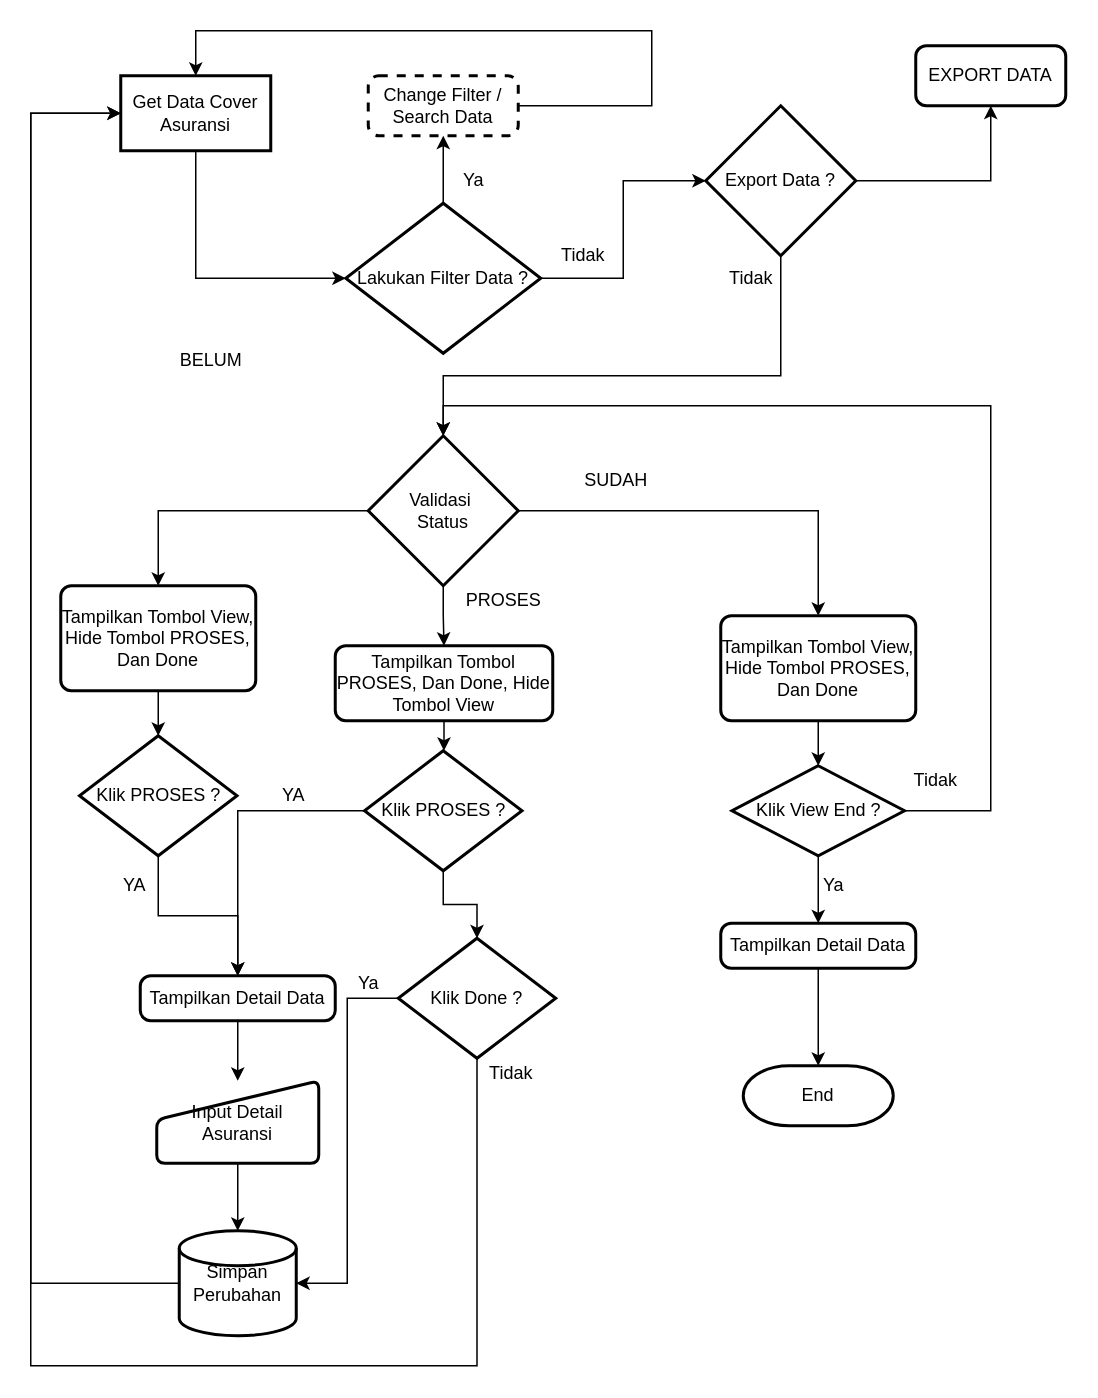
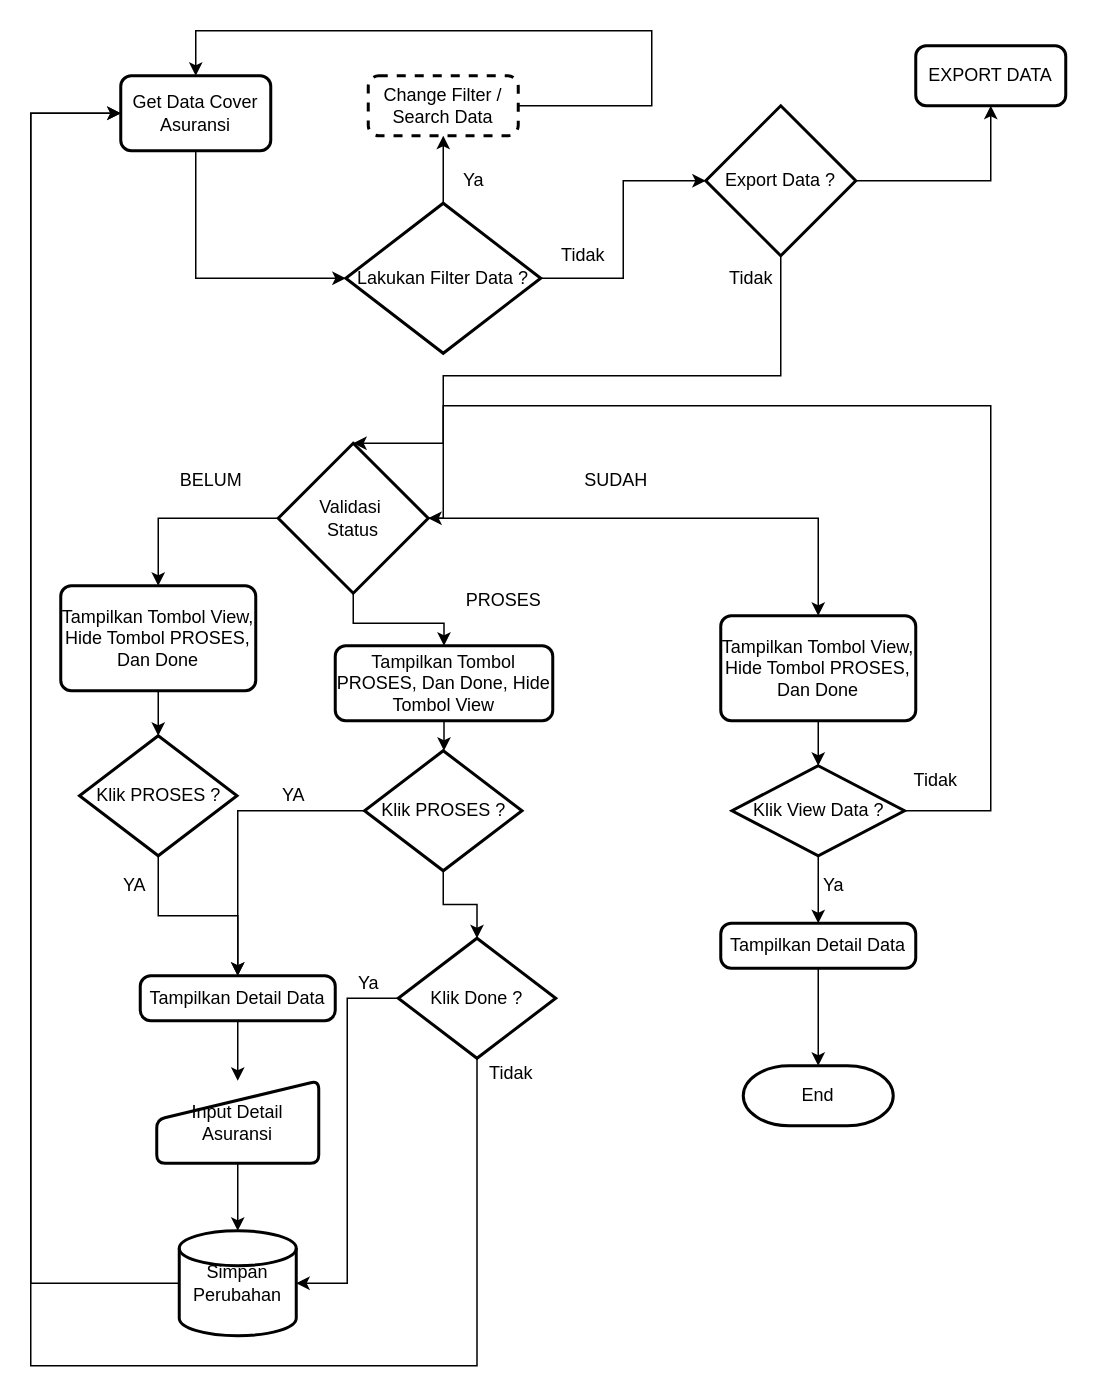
(196, 113) -> (196, 113)
(211, 361) -> (211, 481)
(443, 511) -> (353, 518)
(819, 811) -> (819, 811)
